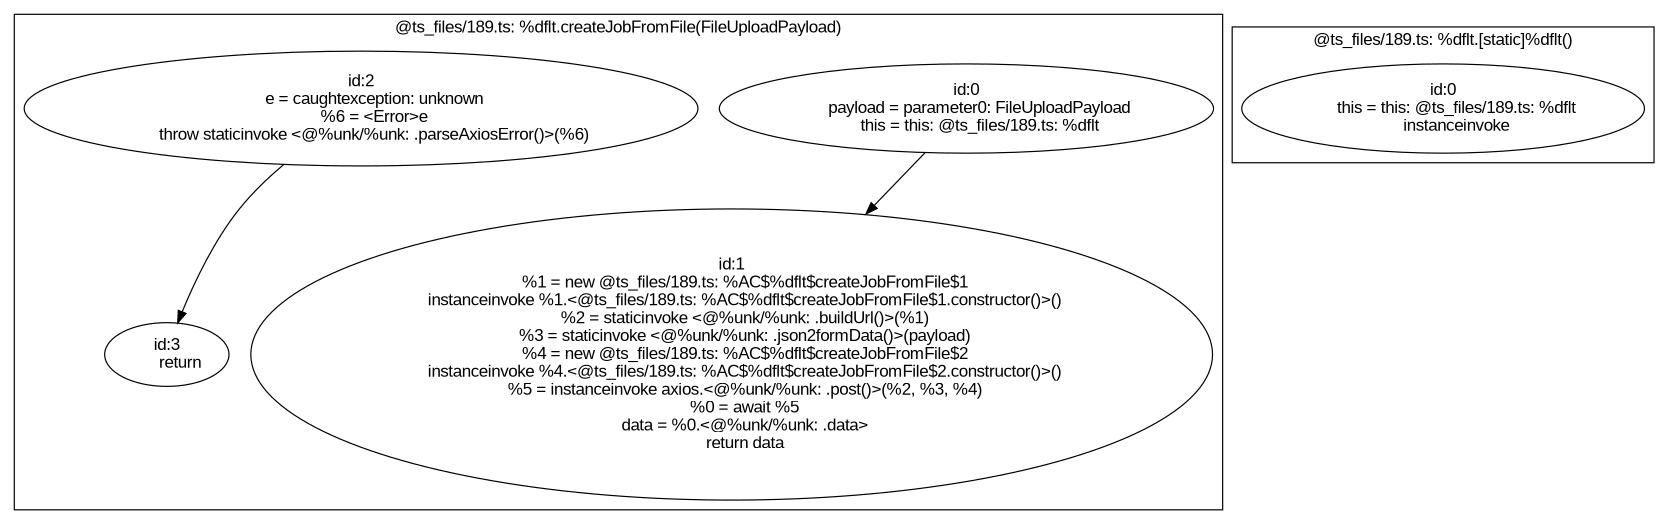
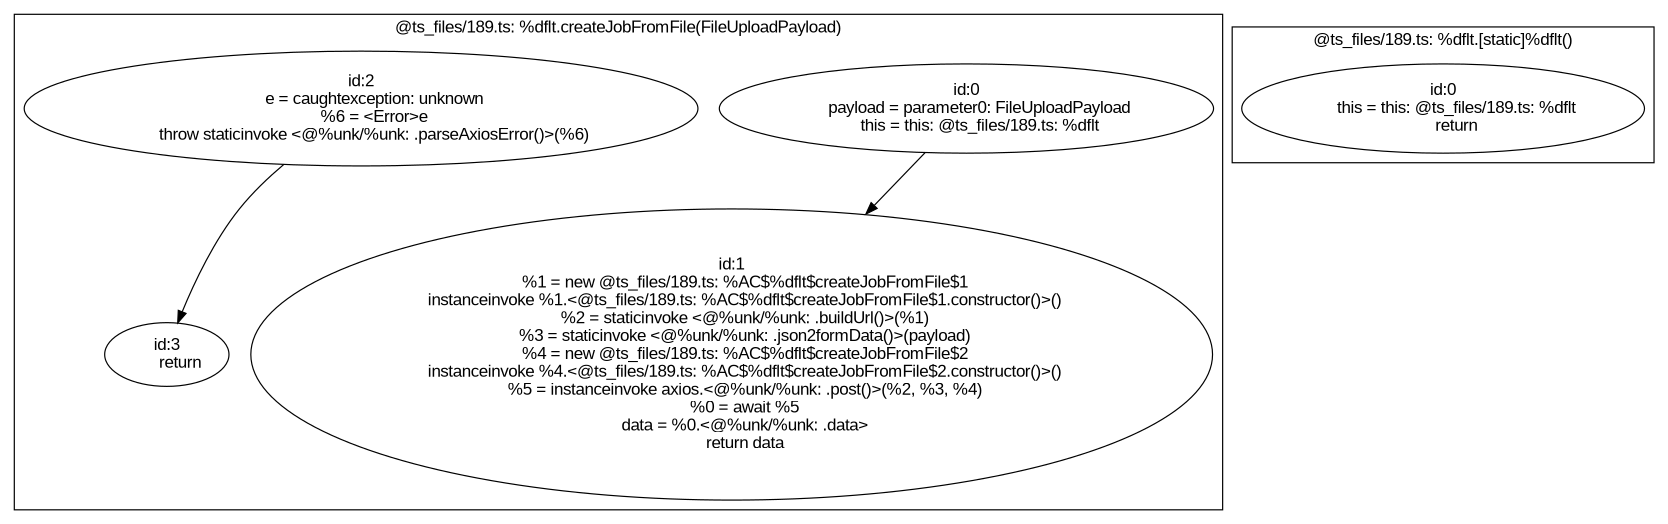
(1443, 109) -> (1443, 109)
